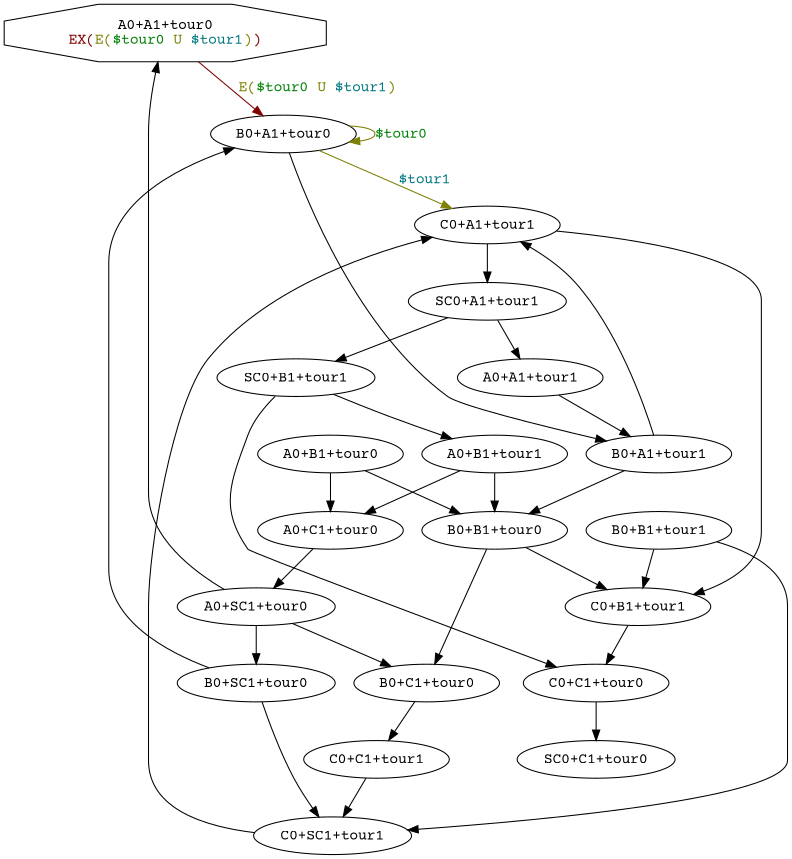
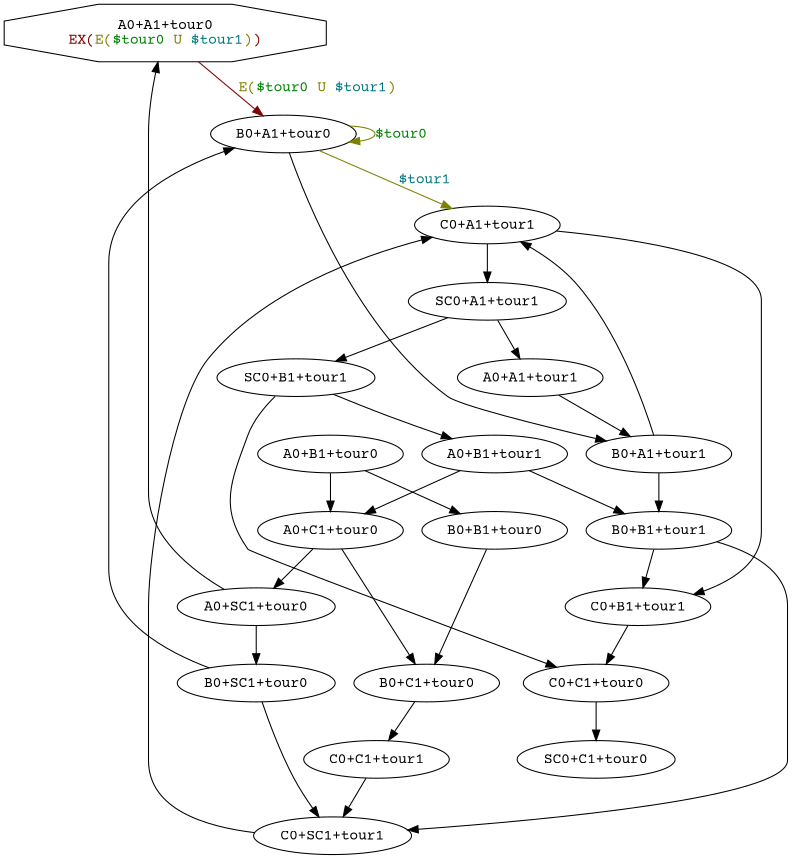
(495, 487) -> (572, 490)
(582, 490) -> (659, 487)
(562, 566) -> none
(337, 643) -> (379, 607)
